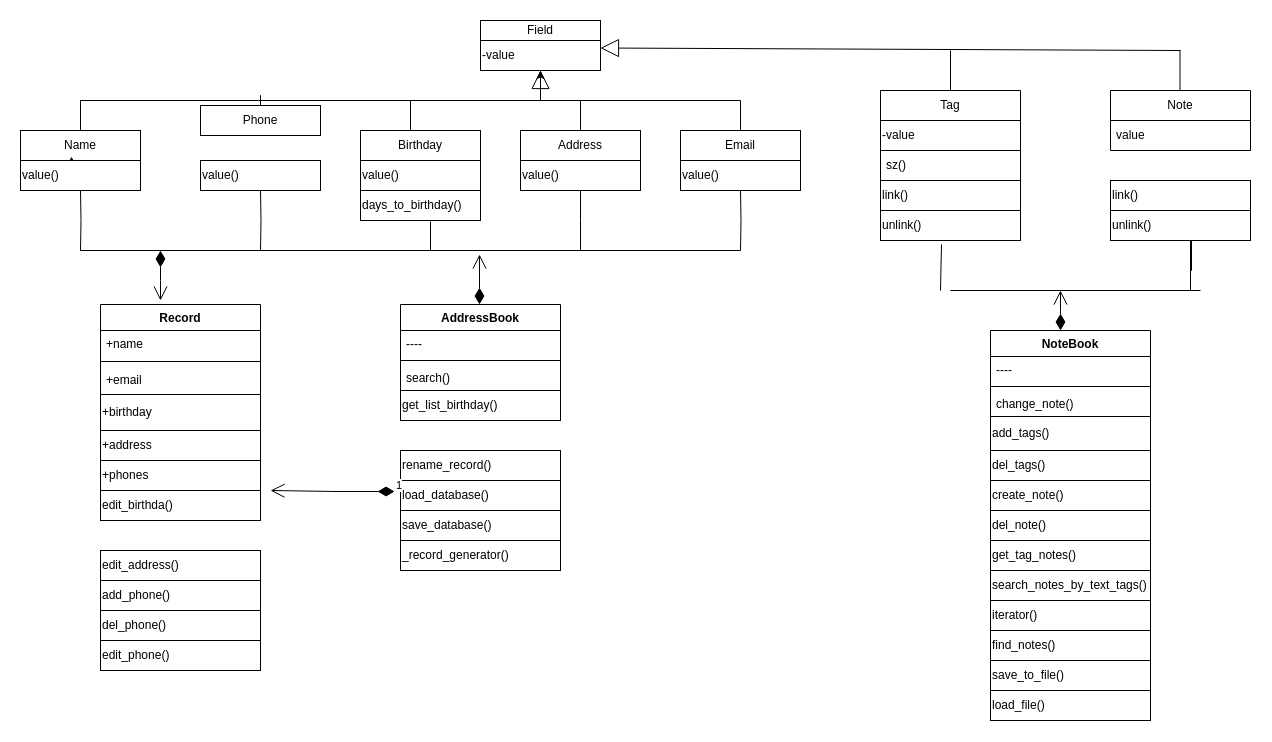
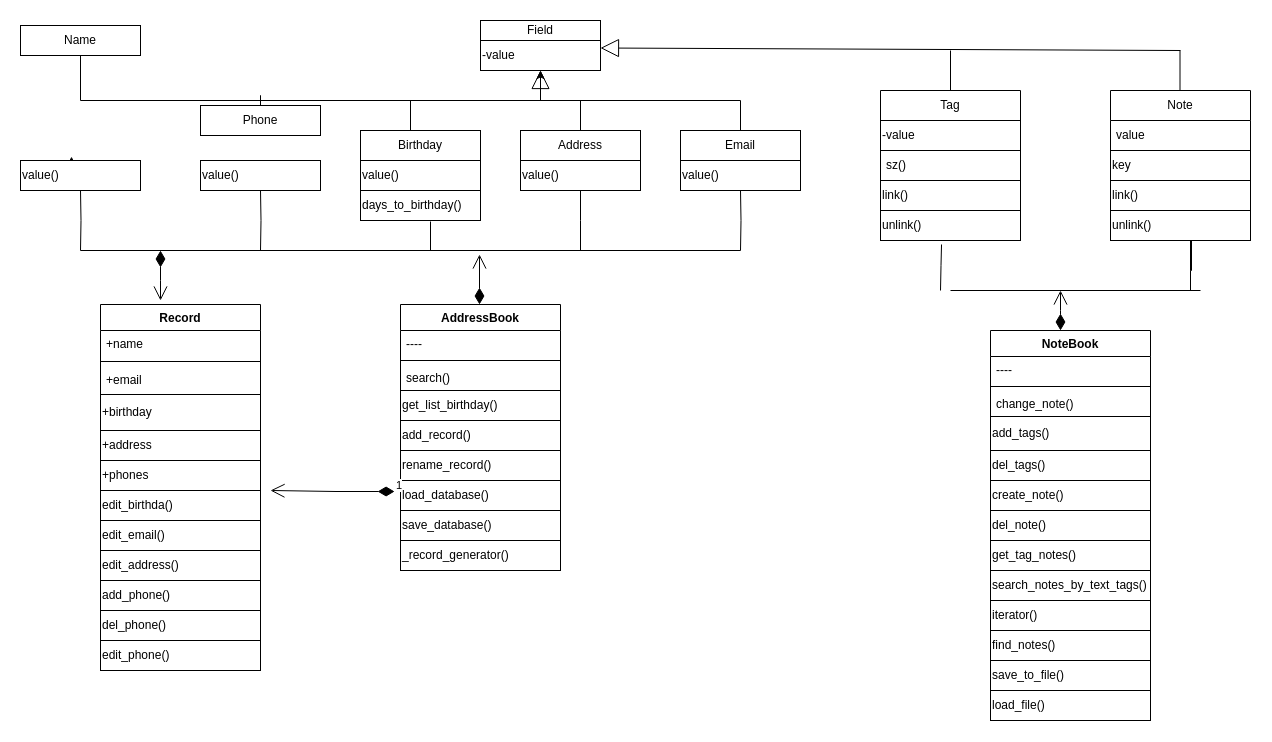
(81, 146) -> (81, 41)
none -> (1181, 166)
none -> (481, 436)
none -> (181, 536)
